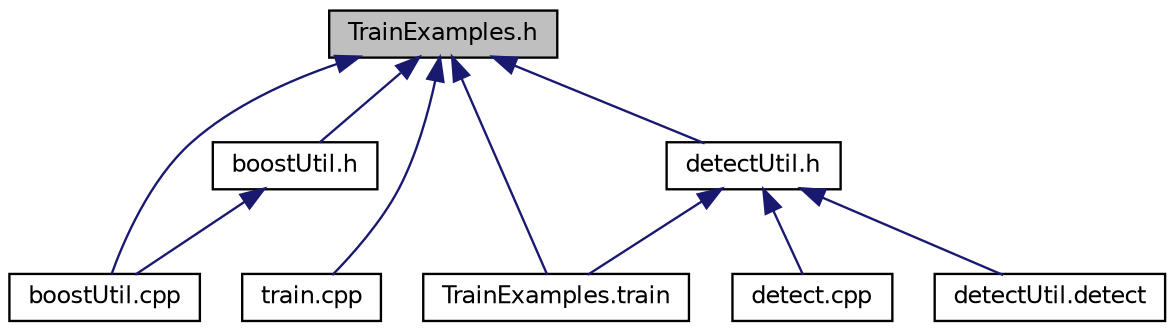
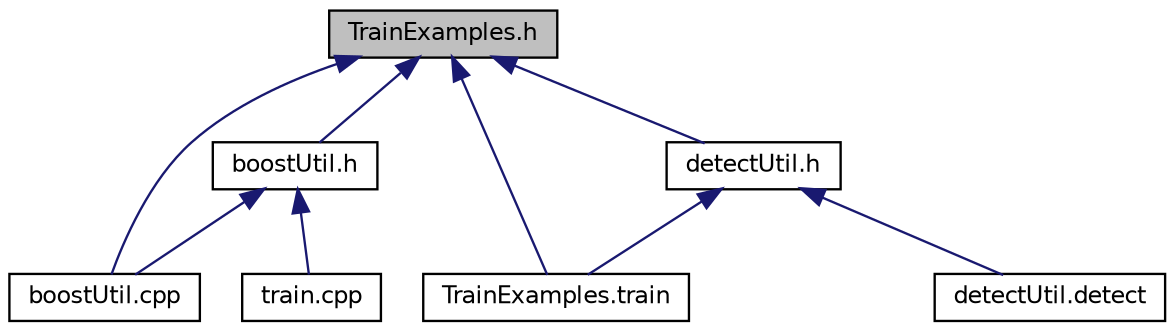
(400, 186) -> (305, 244)
(812, 297) -> none
